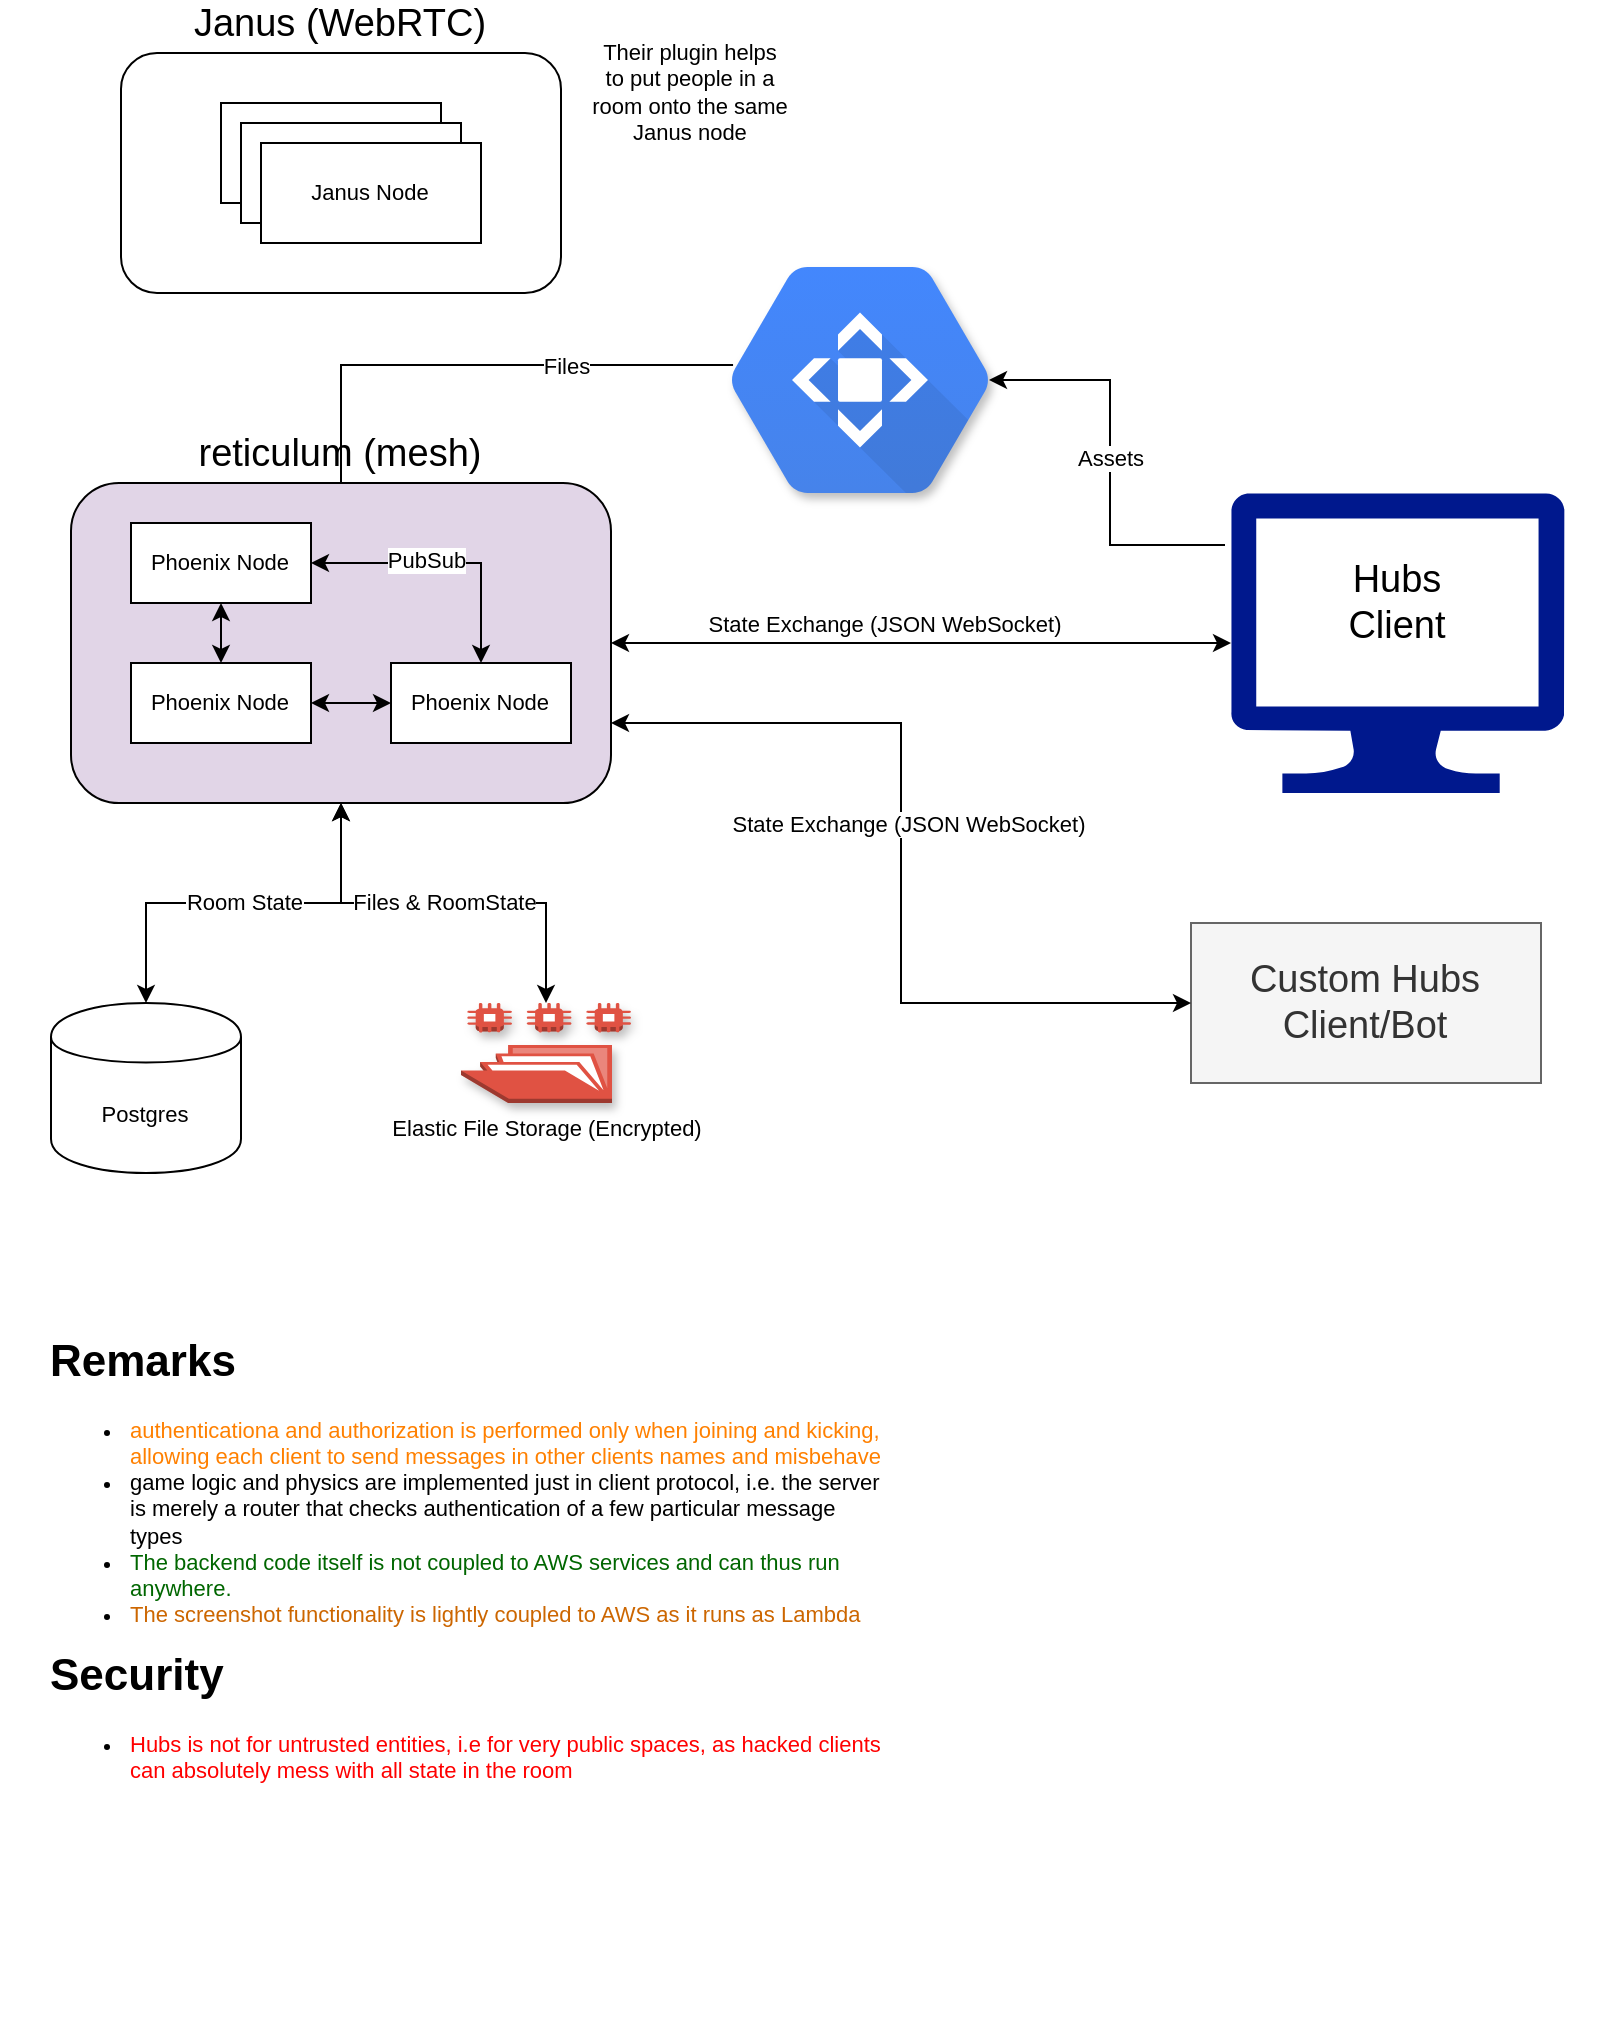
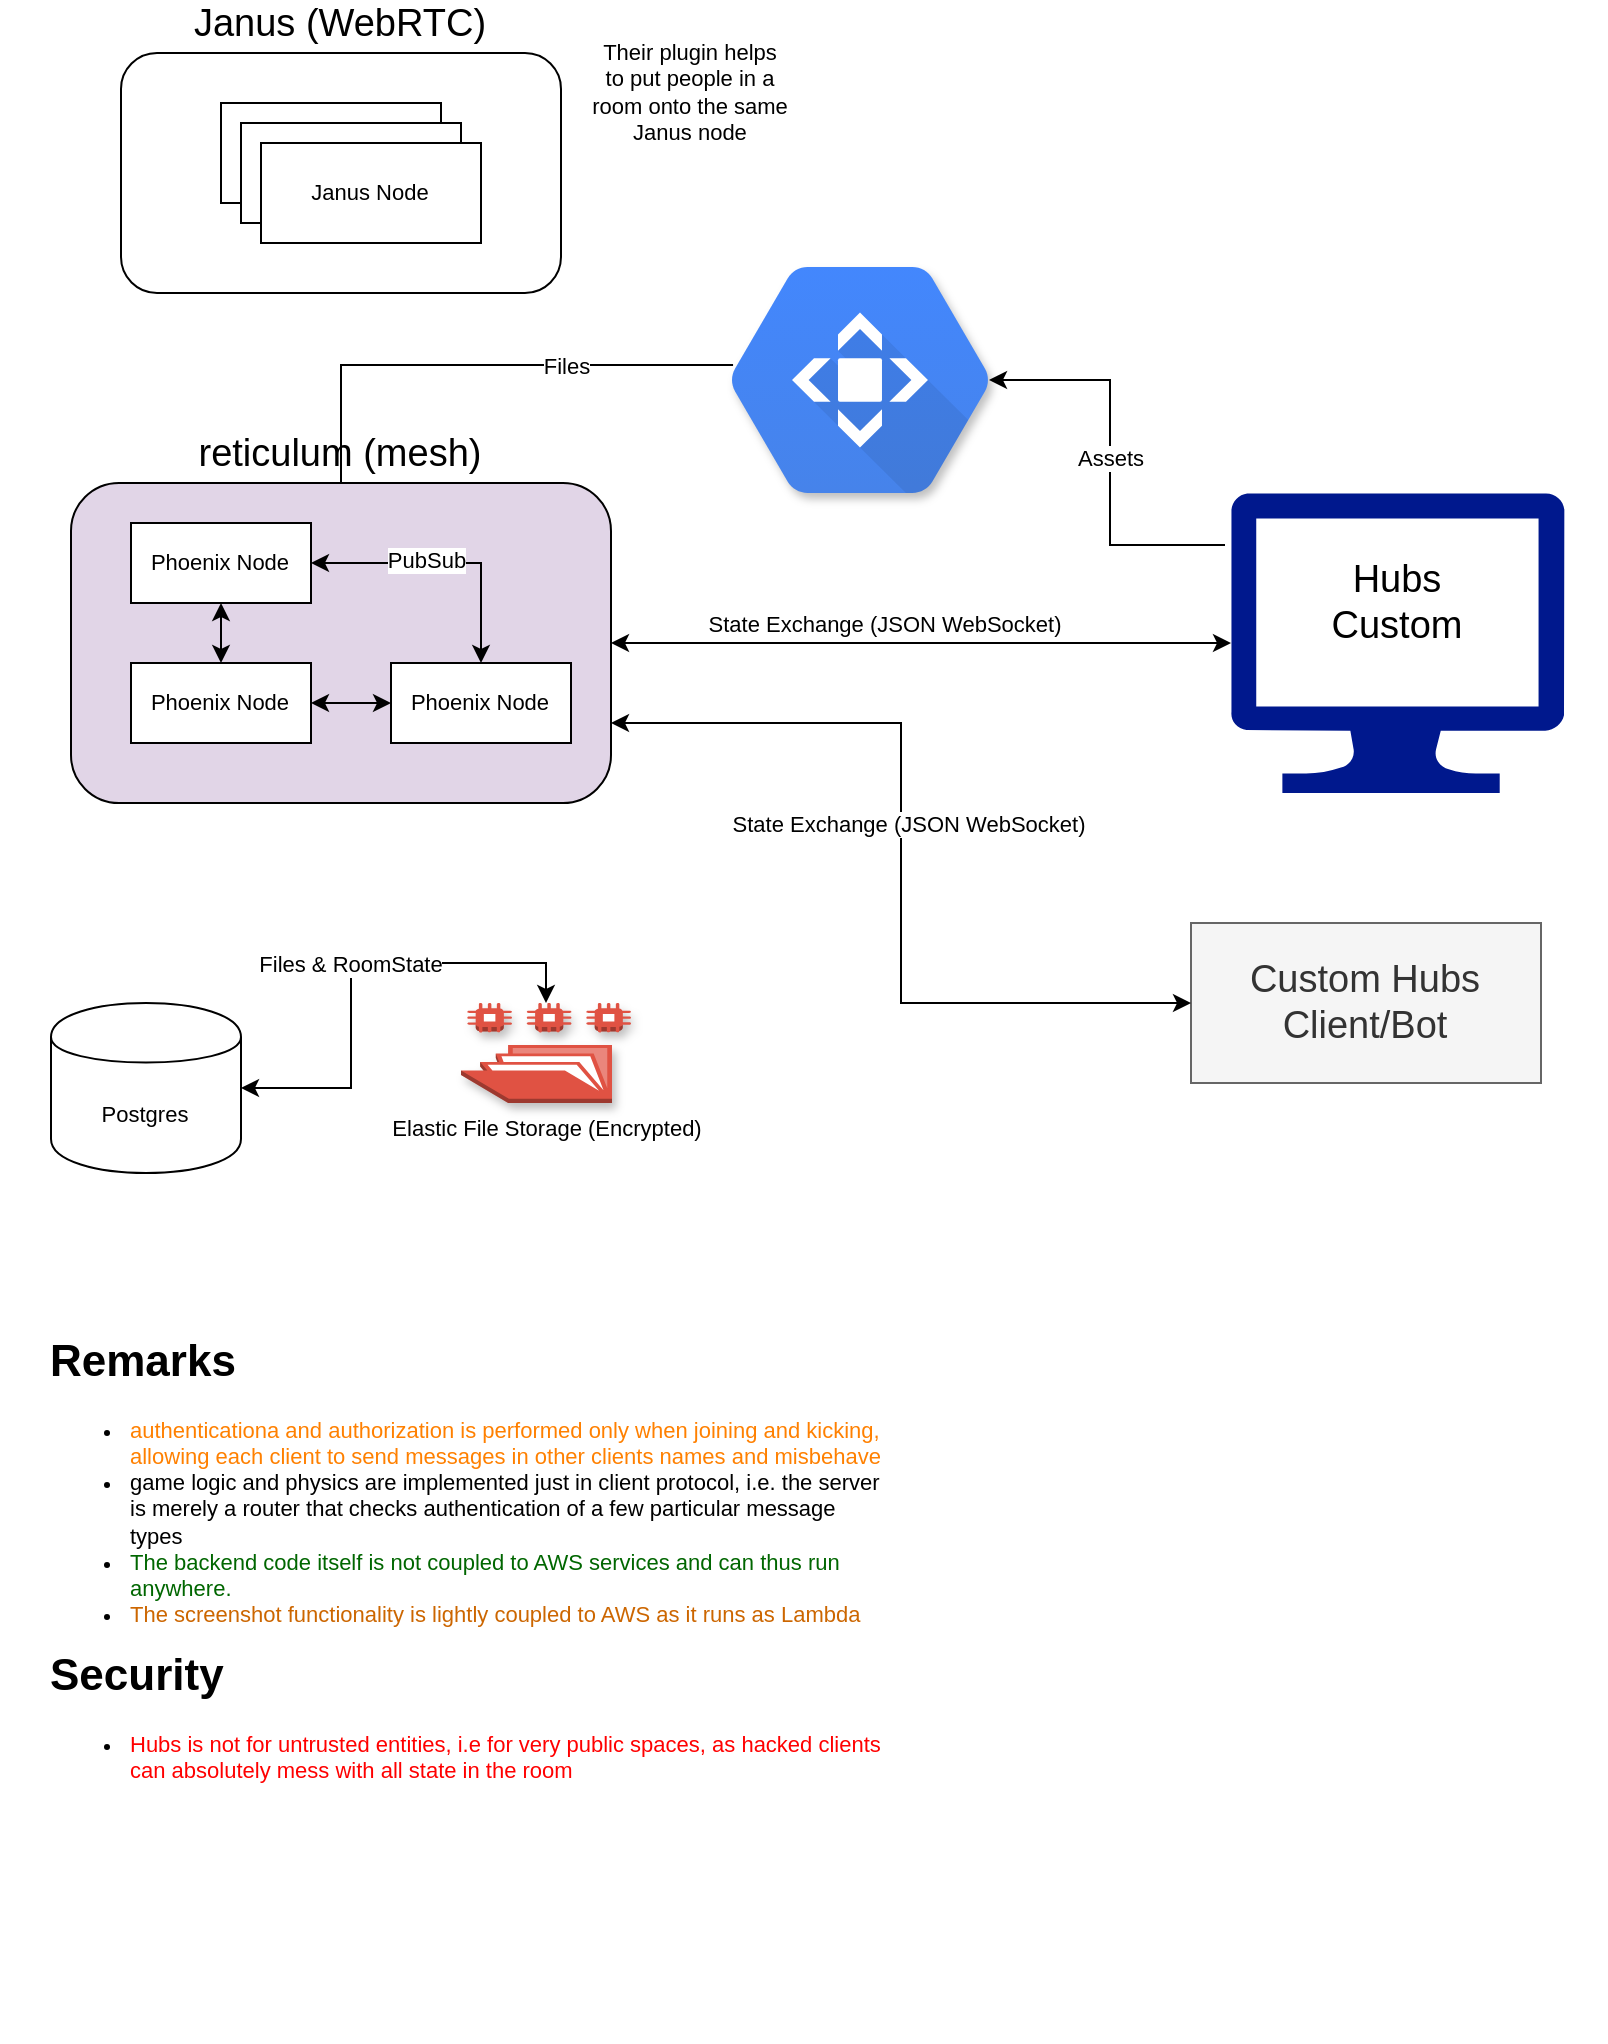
(1398, 603) -> (1398, 603)
(152, 903) -> none
(476, 903) -> (351, 976)
